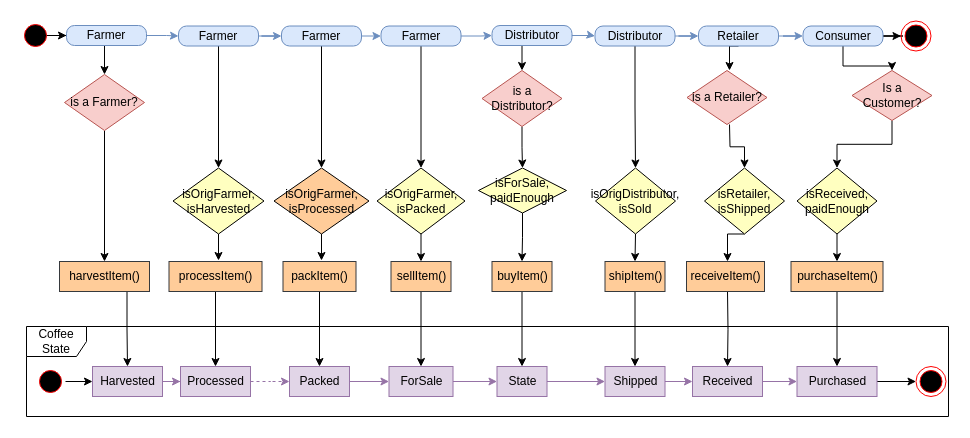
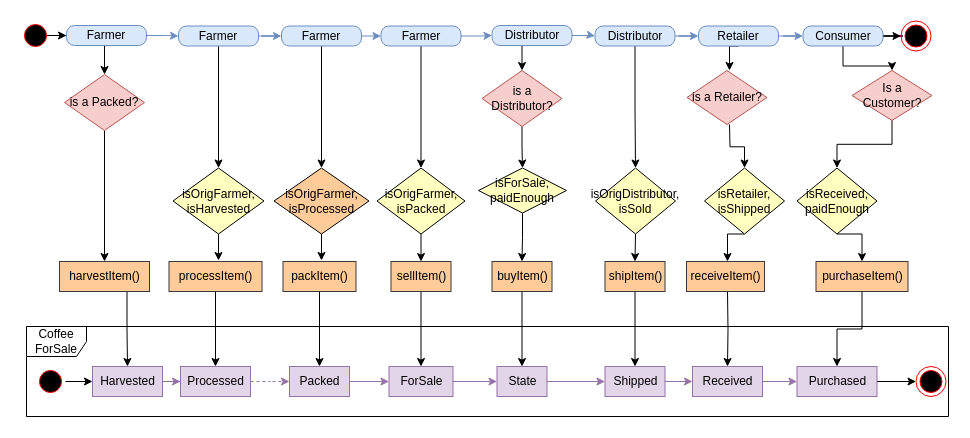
(105, 103) -> (105, 103)
(837, 277) -> (862, 277)
(57, 342) -> (57, 342)
